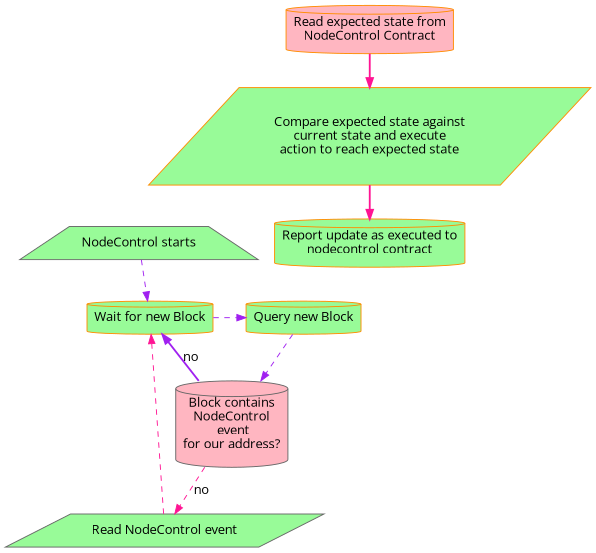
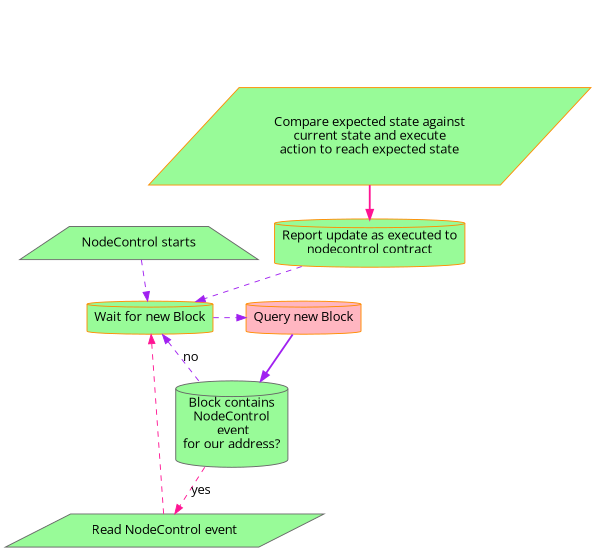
(370, 30) -> none
none -> (253, 283)
(304, 318) -> (304, 318)
(279, 354) -> (279, 354)
(184, 361) -> (184, 361)
(232, 424) -> (232, 424)
(201, 491) -> (201, 491)
